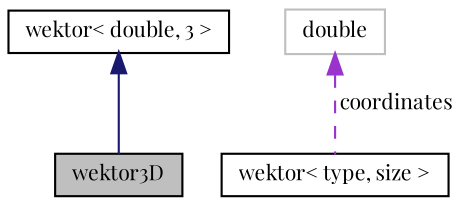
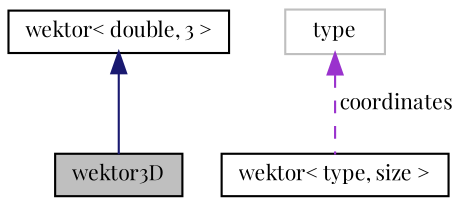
(335, 32) -> (335, 32)
